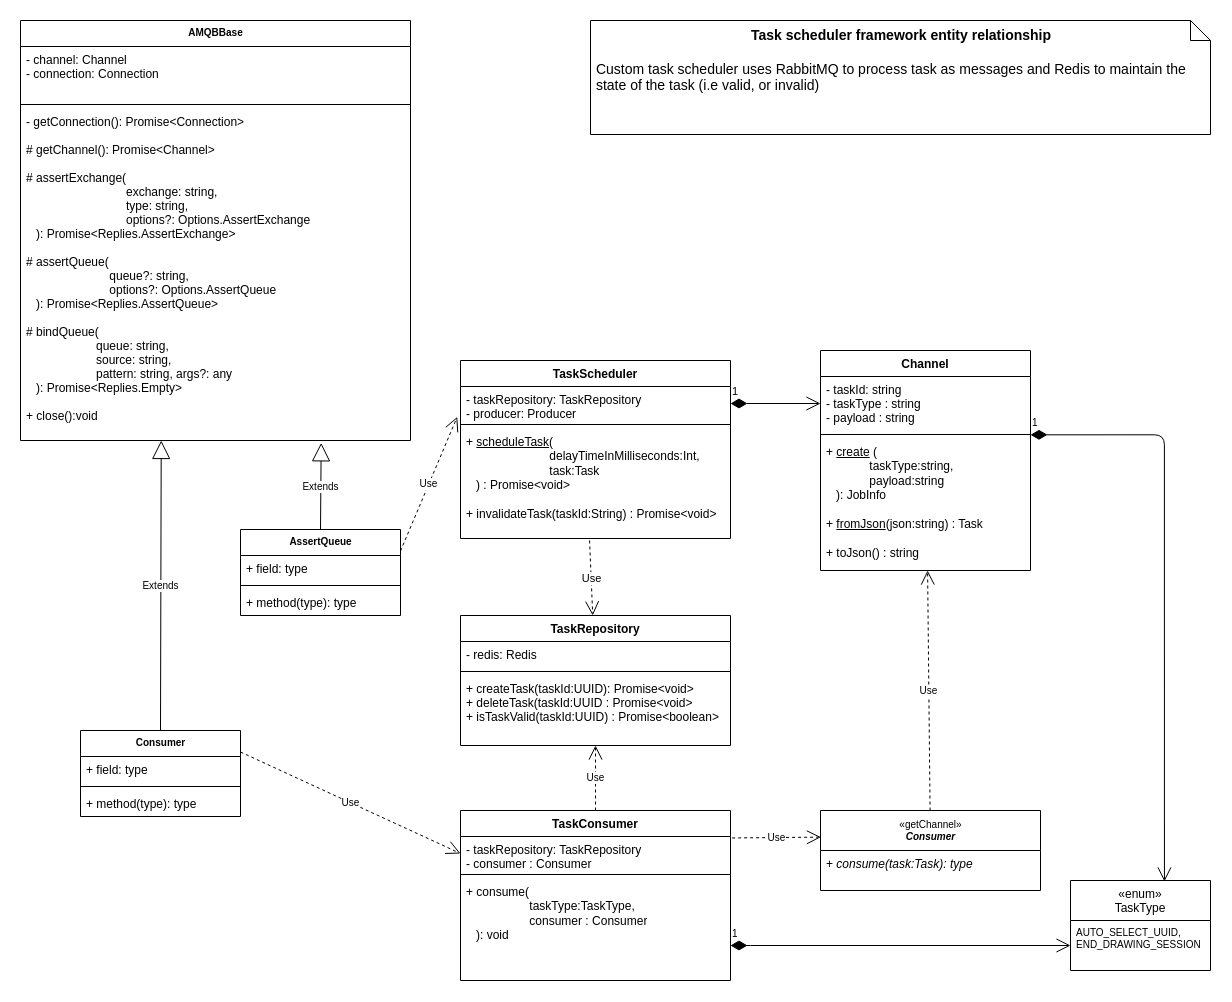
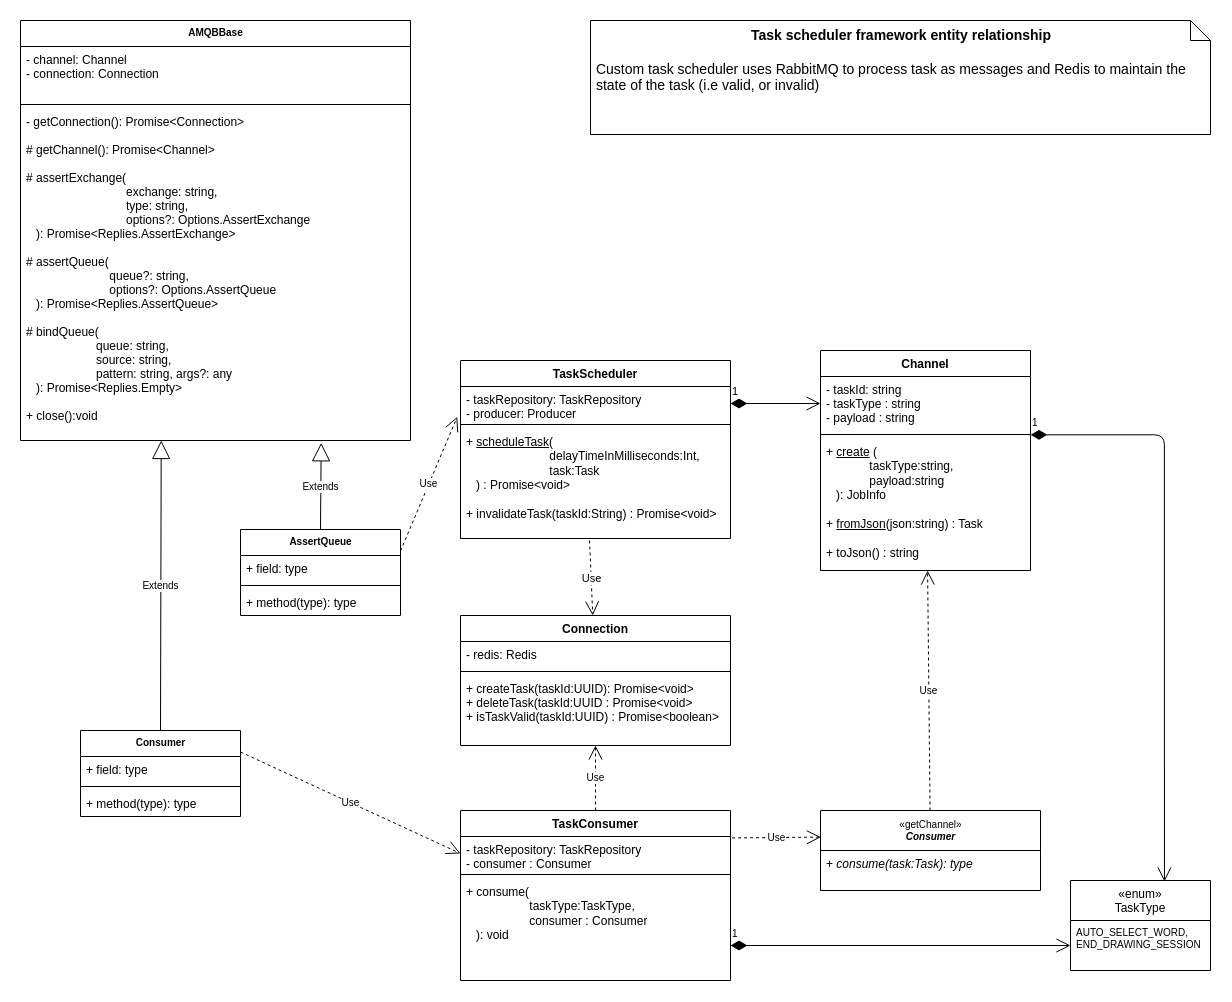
(595, 629) -> (595, 629)
(1122, 933) -> (1122, 933)
